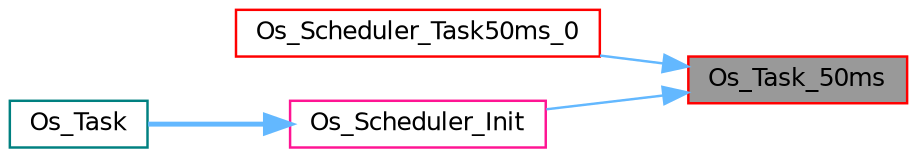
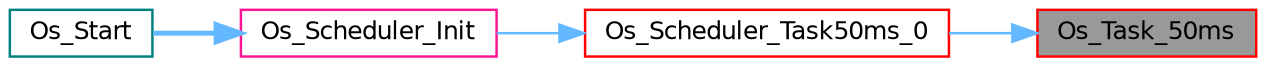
(605, 102) -> (528, 33)
(79, 124) -> (81, 33)
